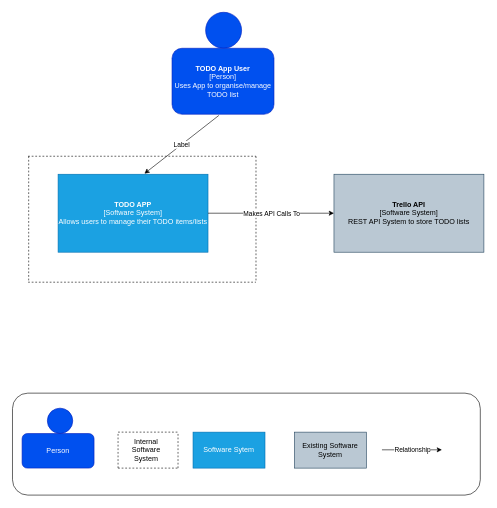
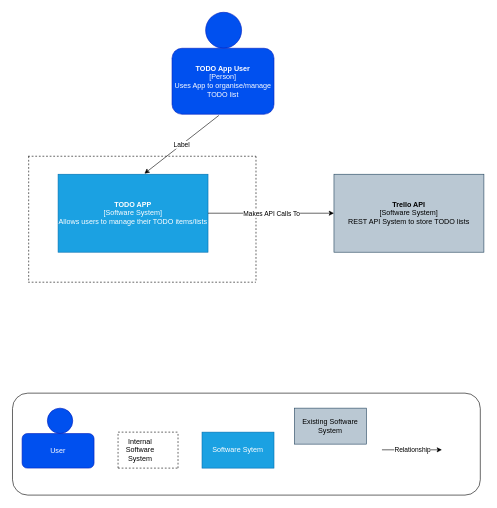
(146, 450) -> (140, 450)
(229, 450) -> (238, 450)
(330, 450) -> (330, 426)
(58, 451) -> (58, 451)
